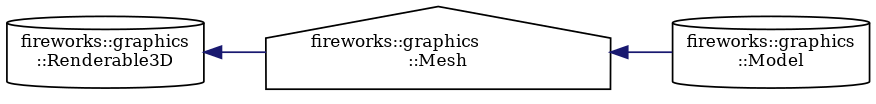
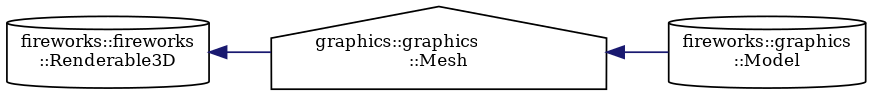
(105, 52) -> (108, 52)
(438, 52) -> (439, 52)
